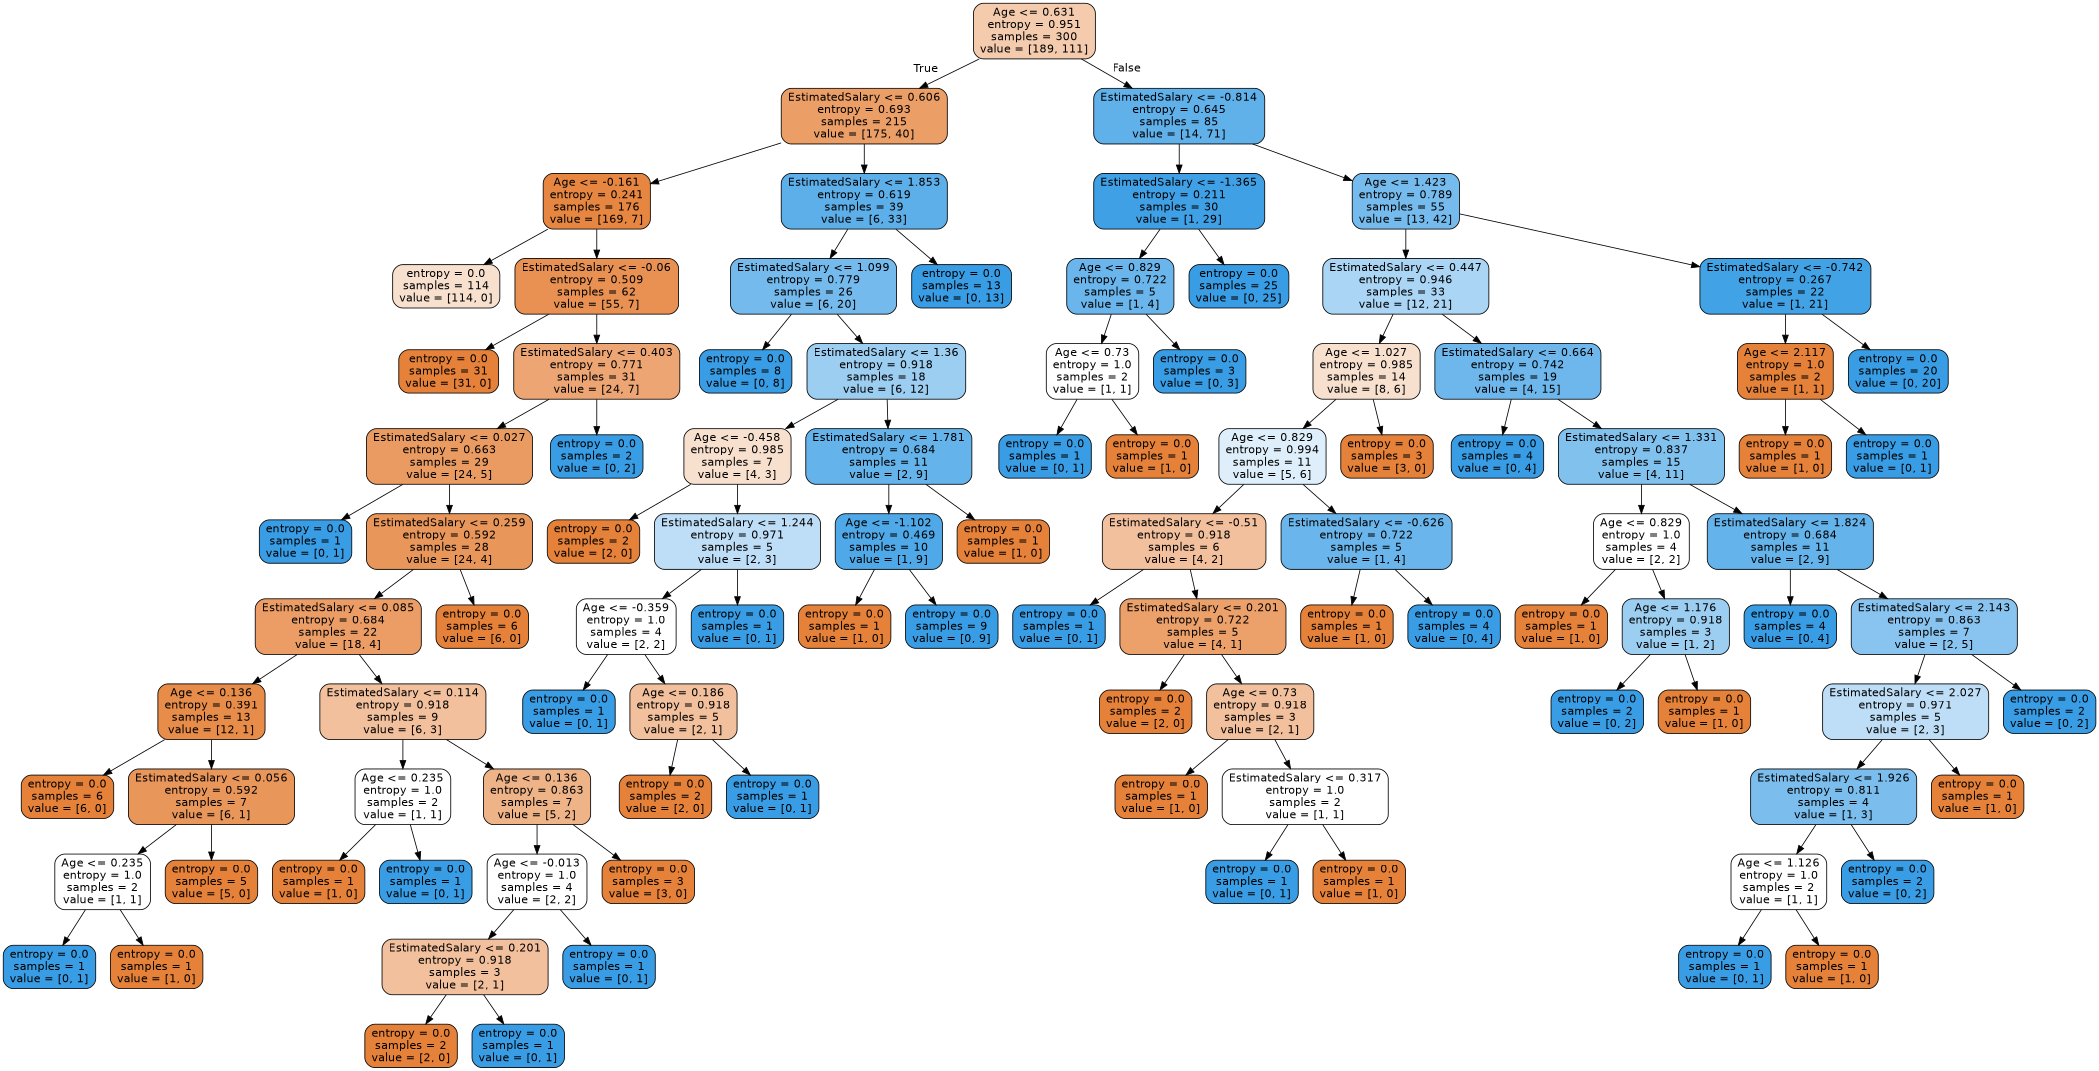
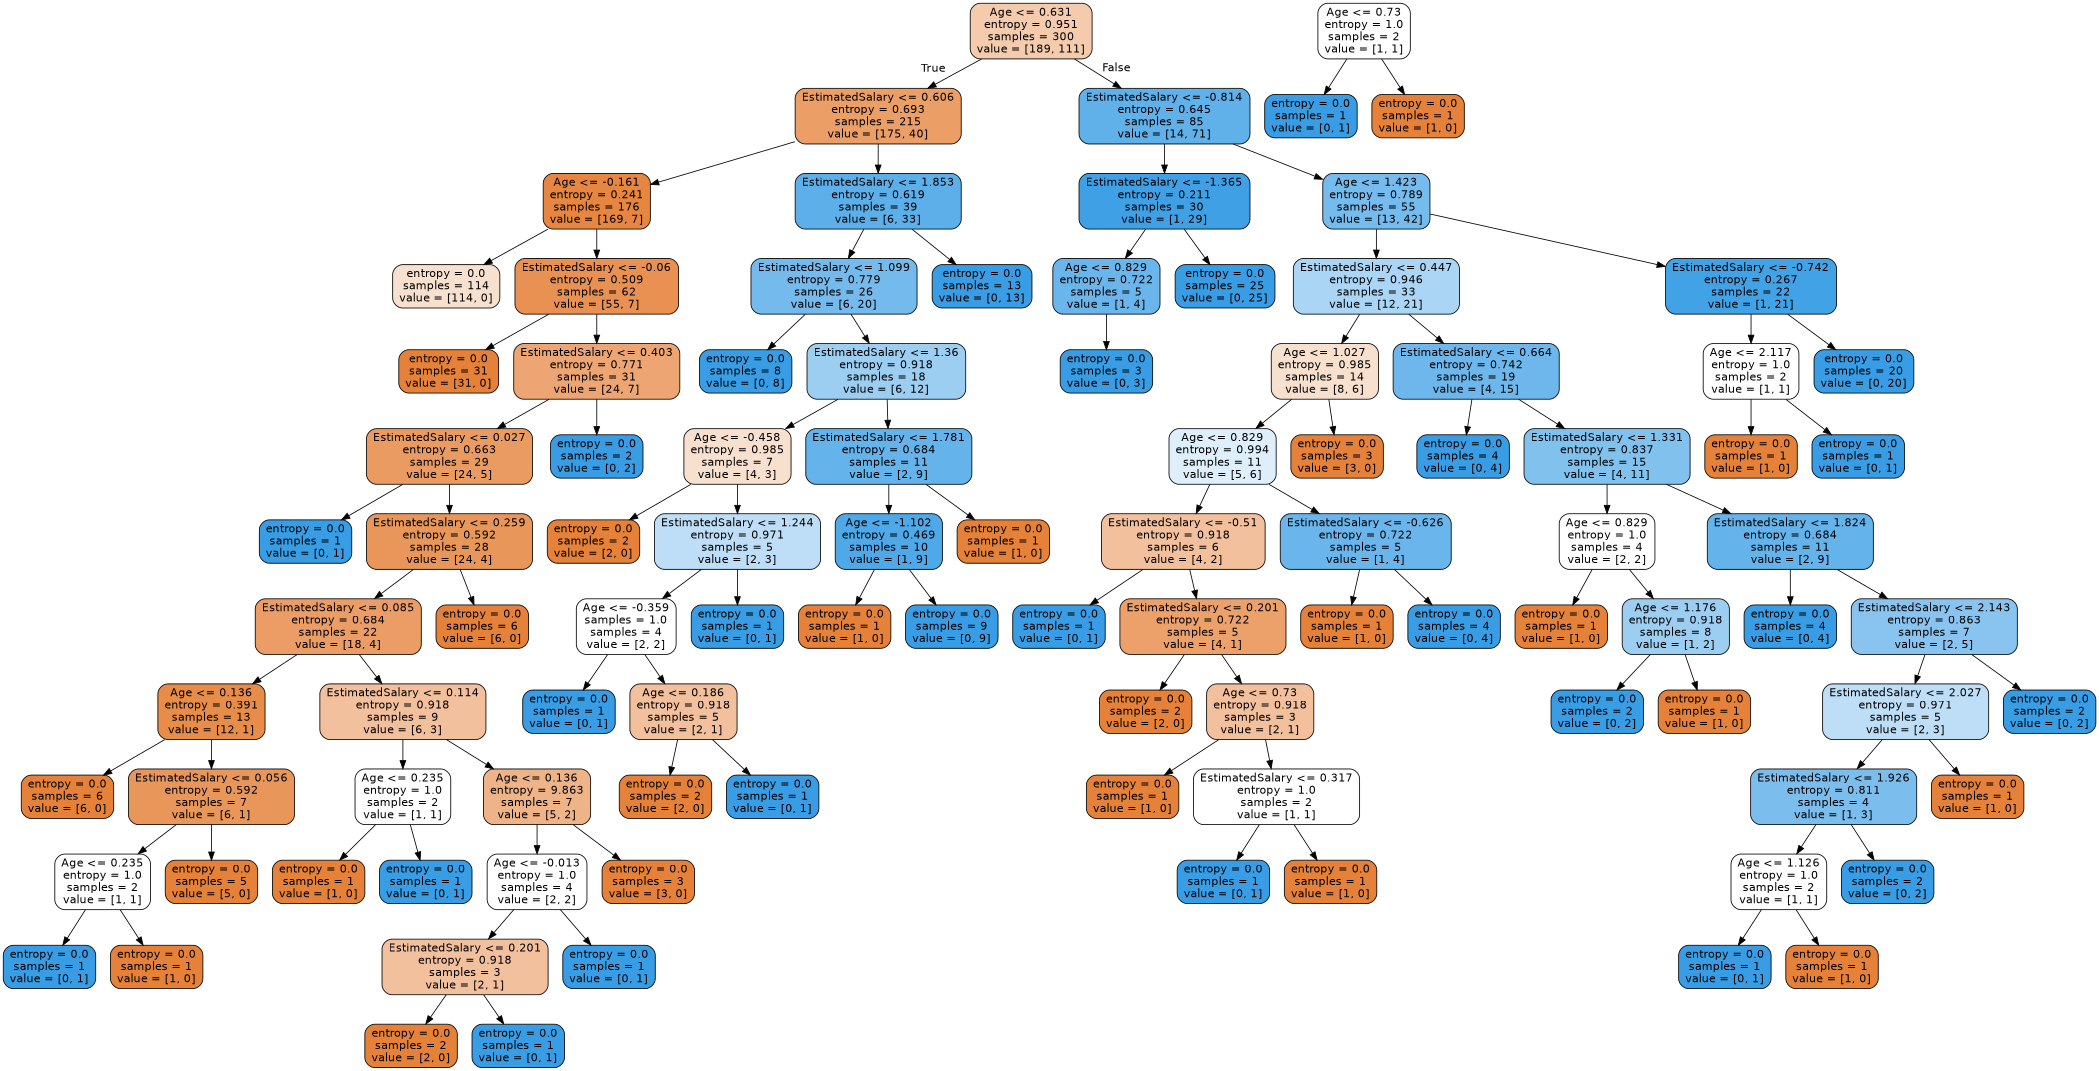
(1108, 325) -> none
(1785, 371) -> (1751, 371)
(626, 627) -> (626, 627)
(1676, 627) -> (1676, 627)
(537, 797) -> (537, 797)
